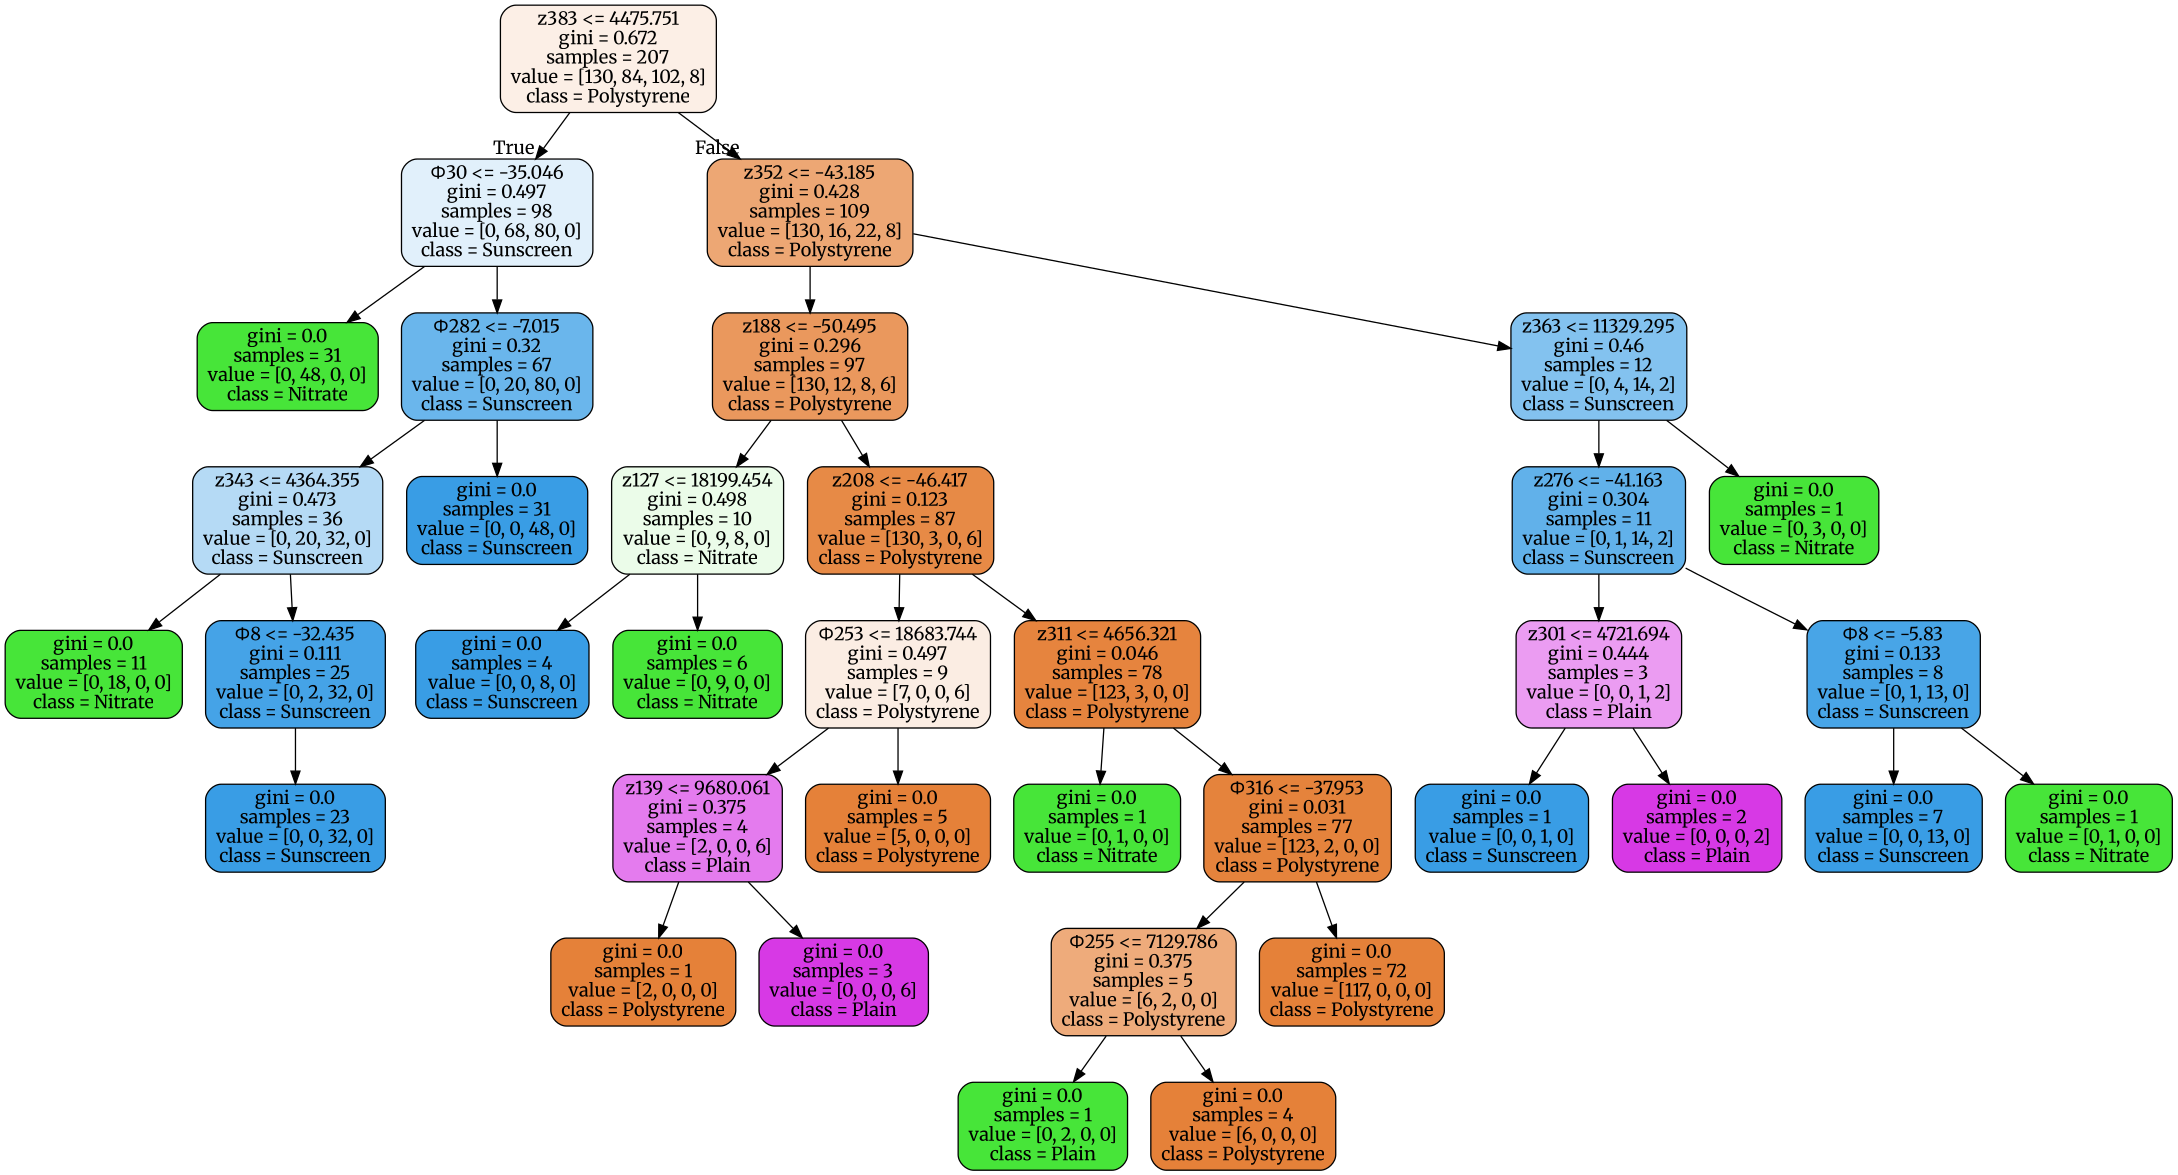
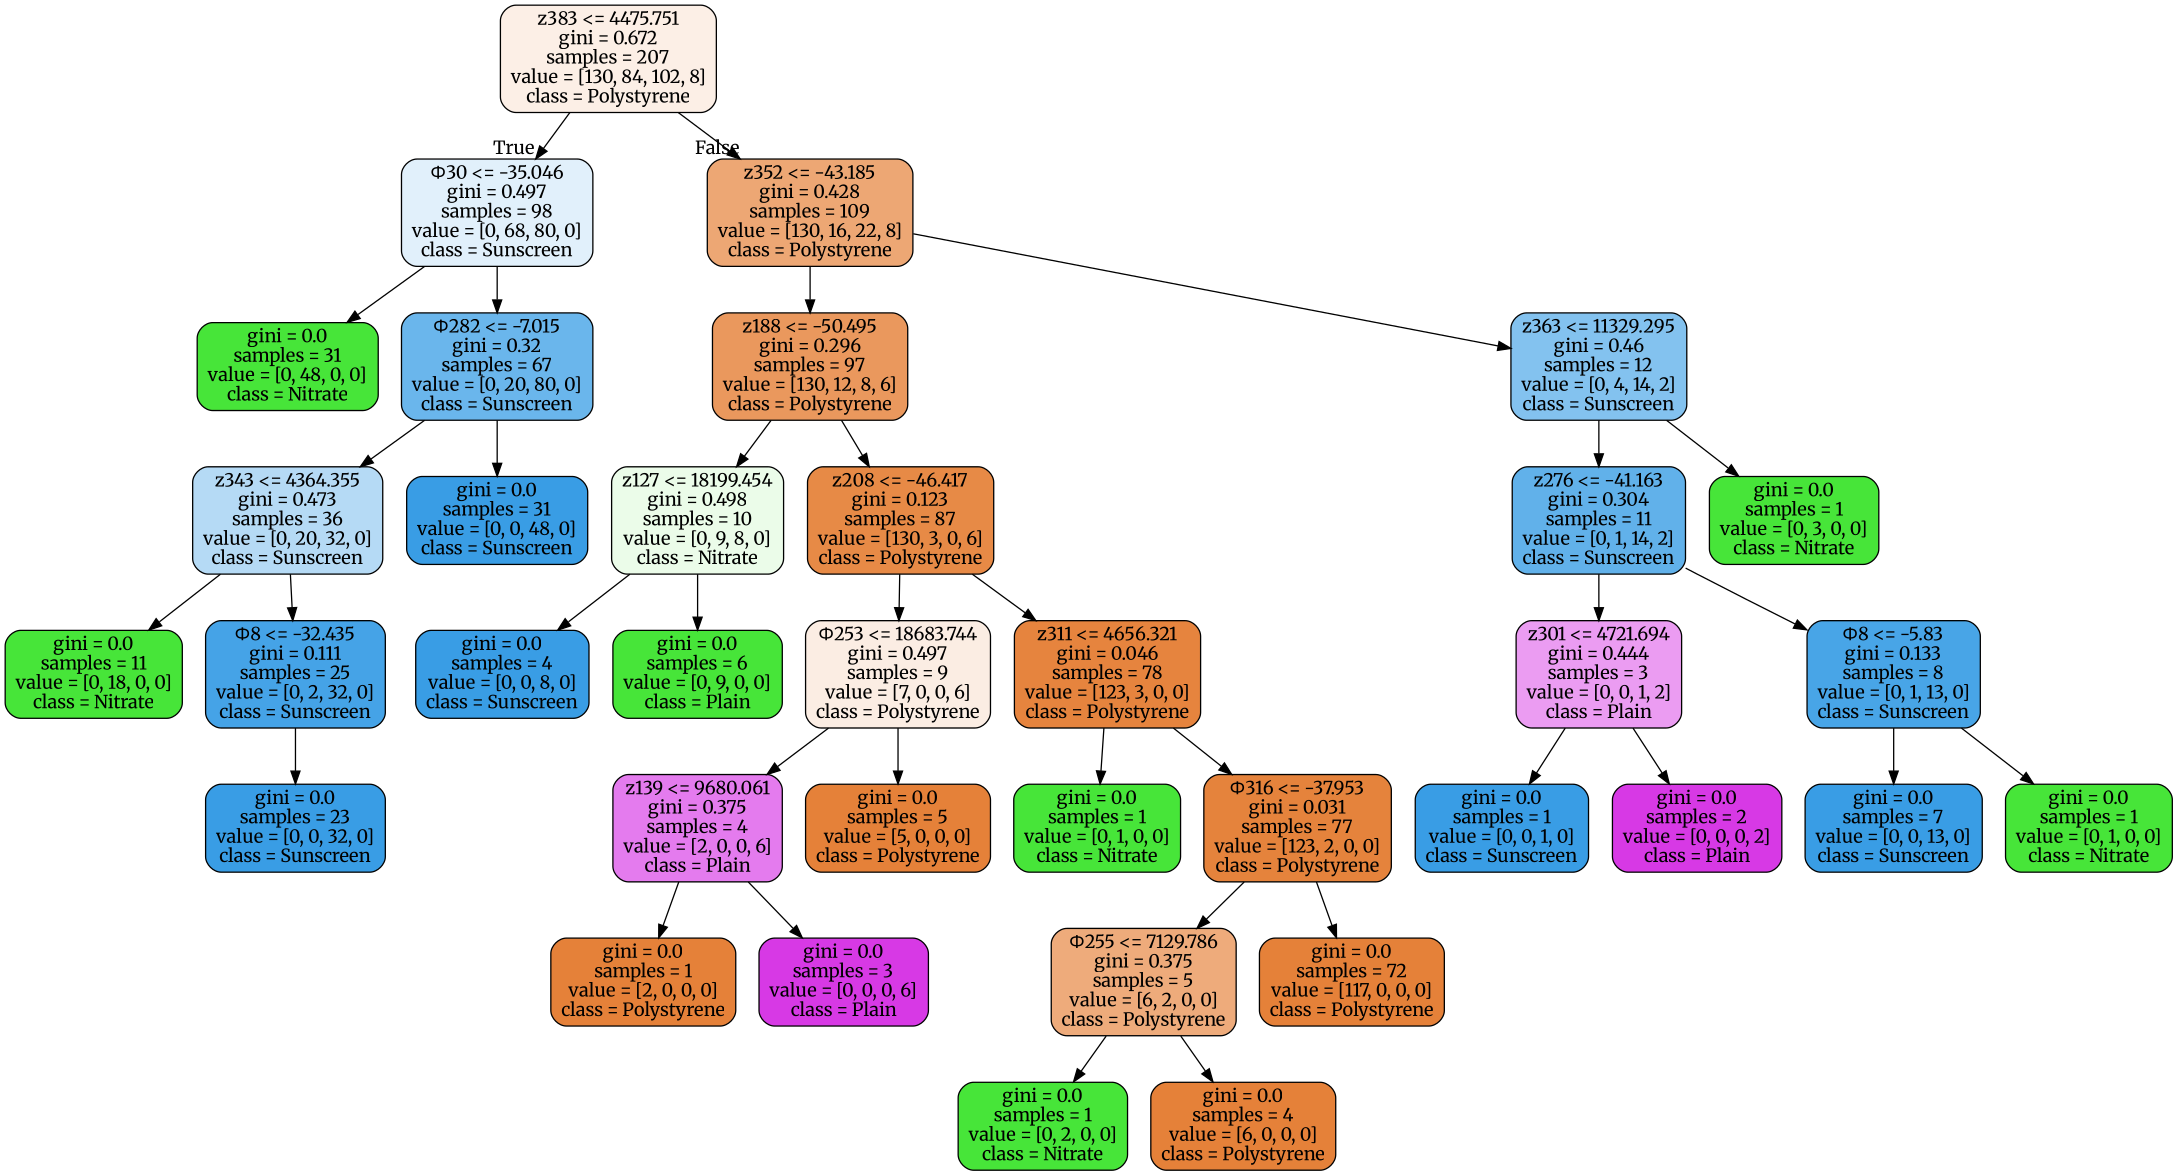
(698, 674) -> (698, 674)
(1043, 1126) -> (1043, 1126)
